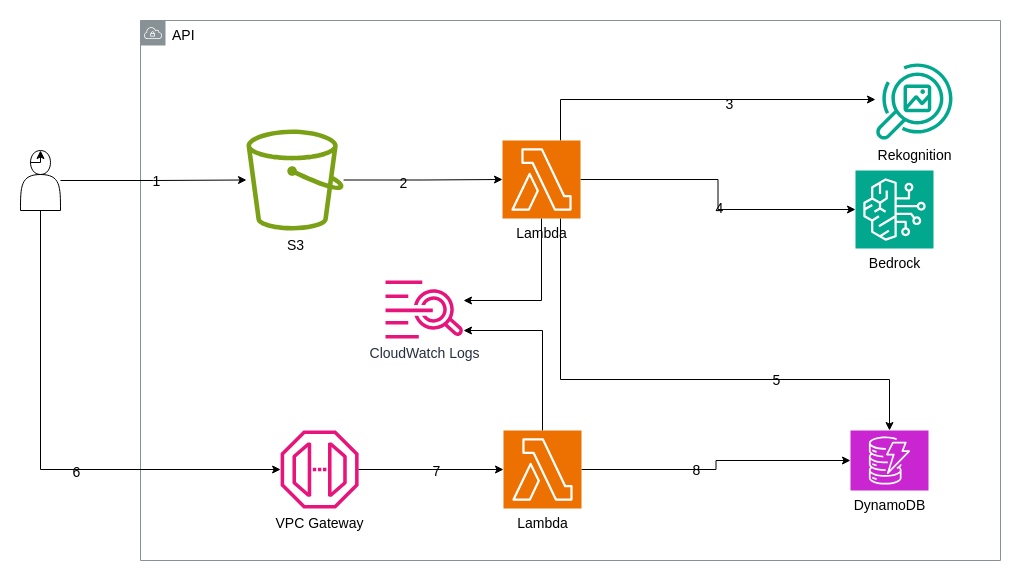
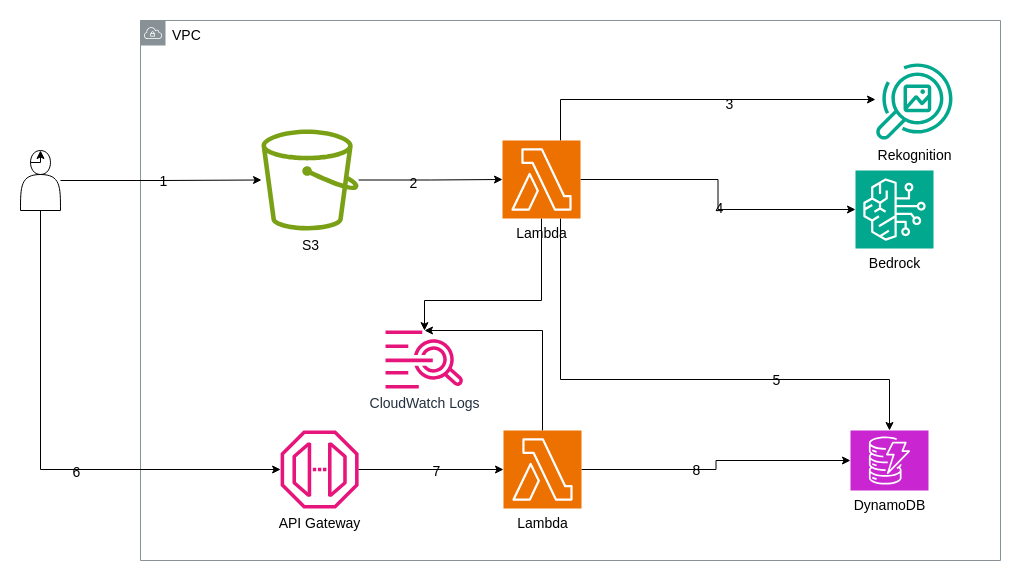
(183, 35) -> (183, 35)
(295, 180) -> (310, 180)
(425, 310) -> (425, 360)
(320, 523) -> (320, 523)
